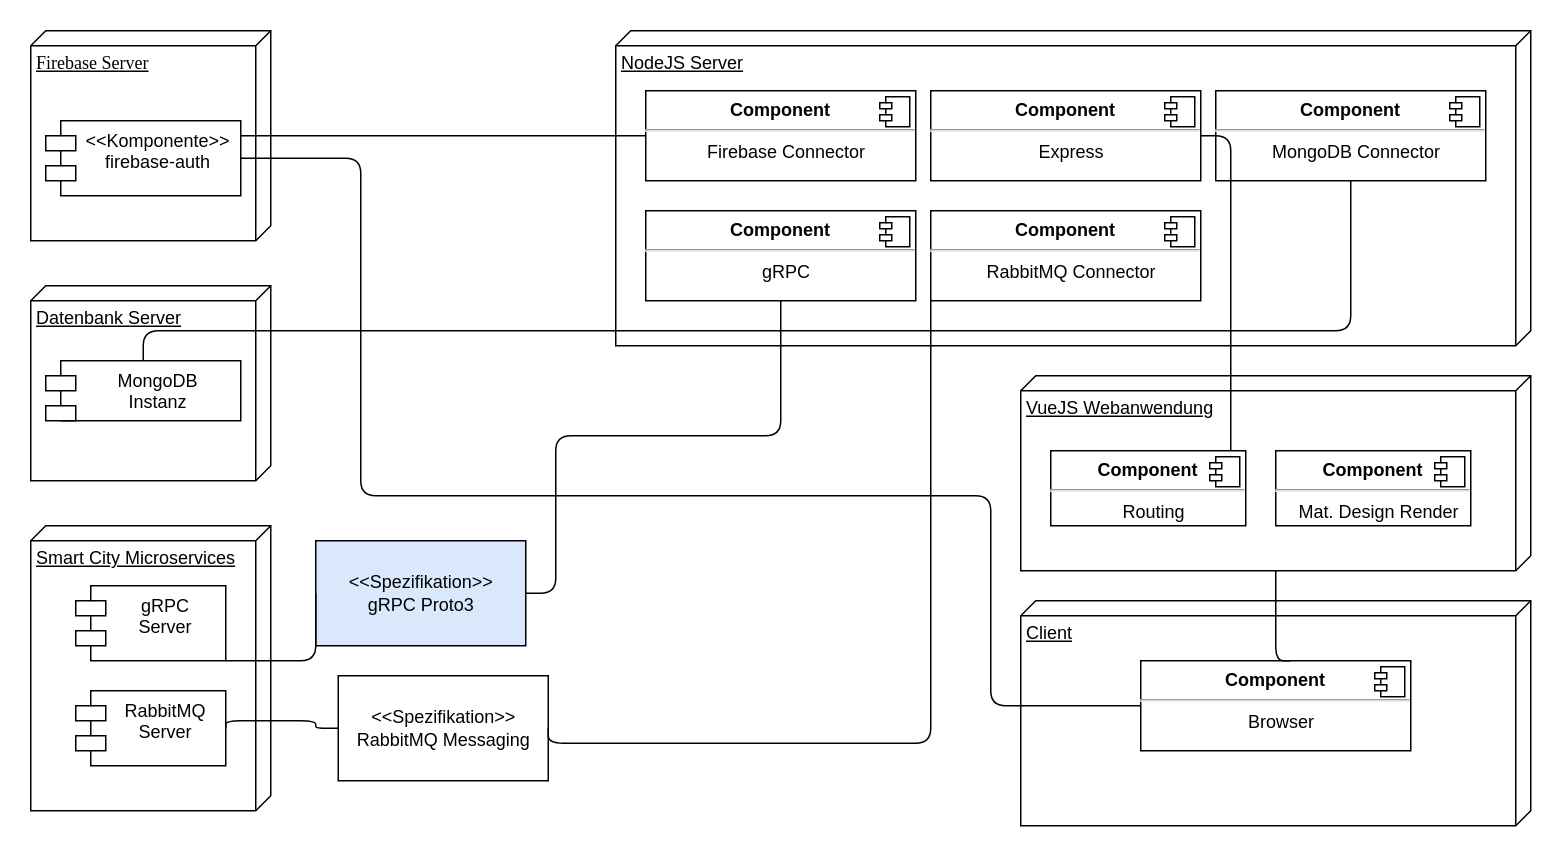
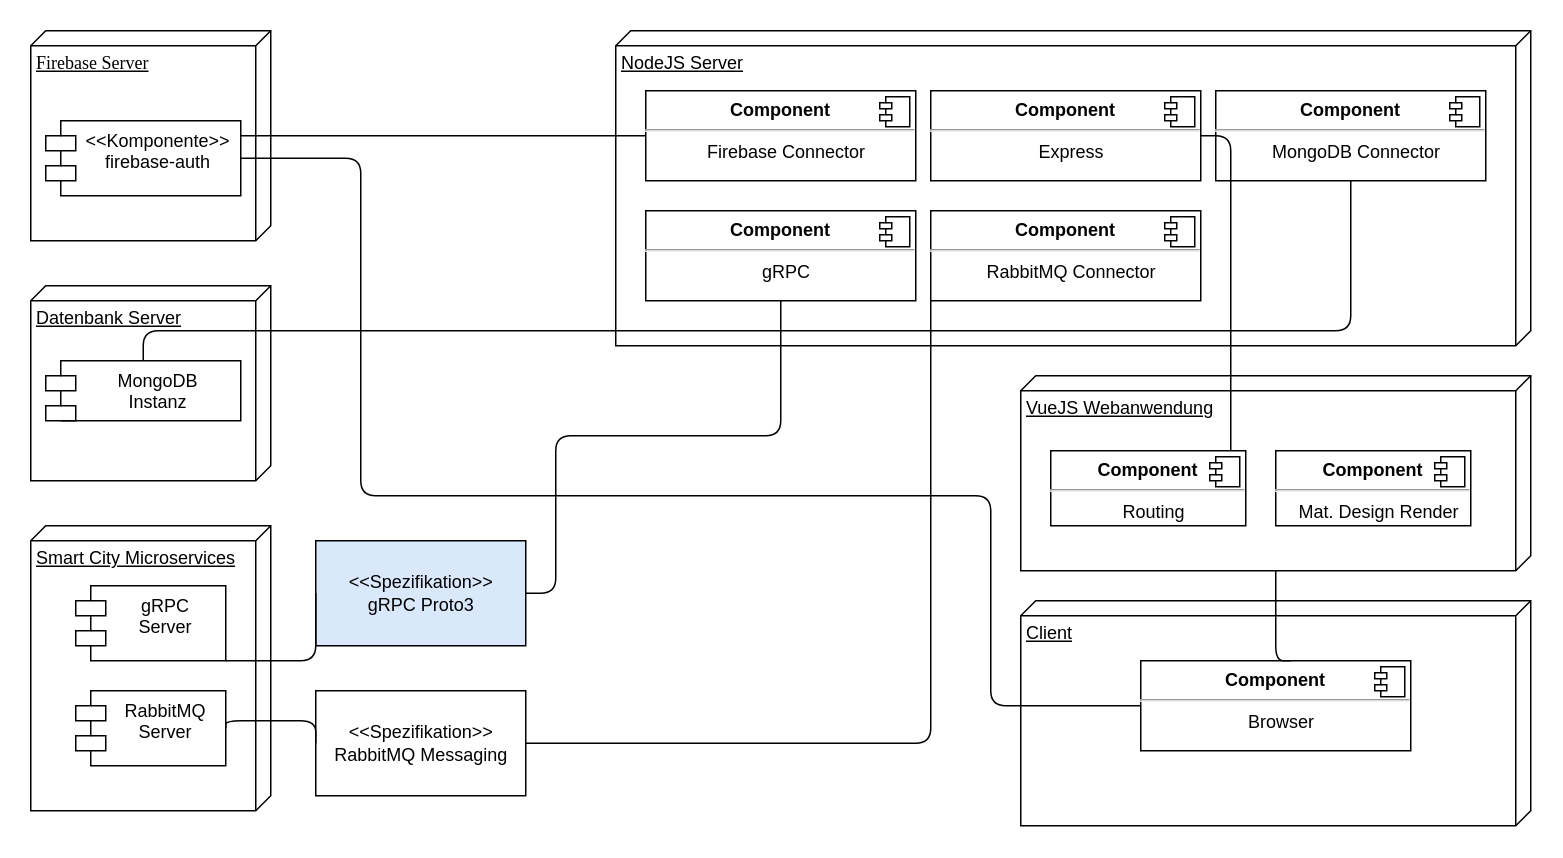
(443, 728) -> (421, 743)
